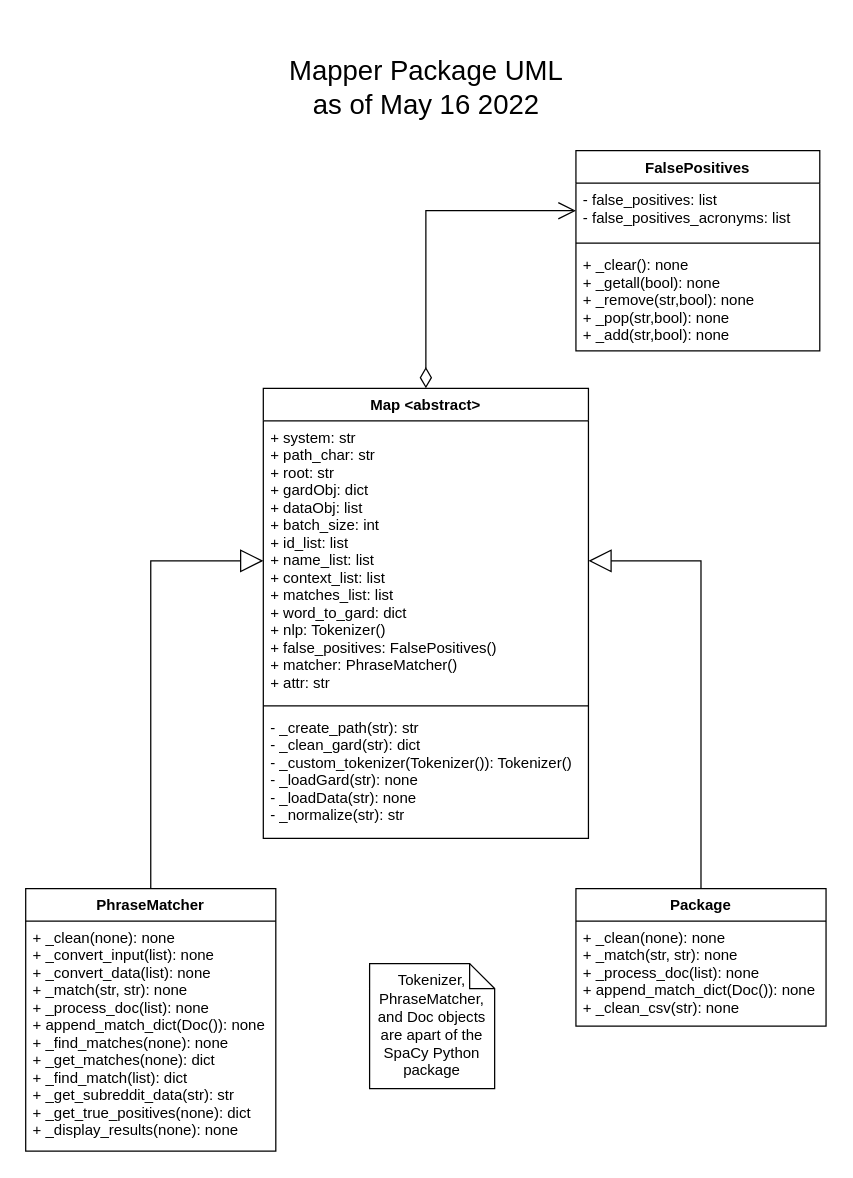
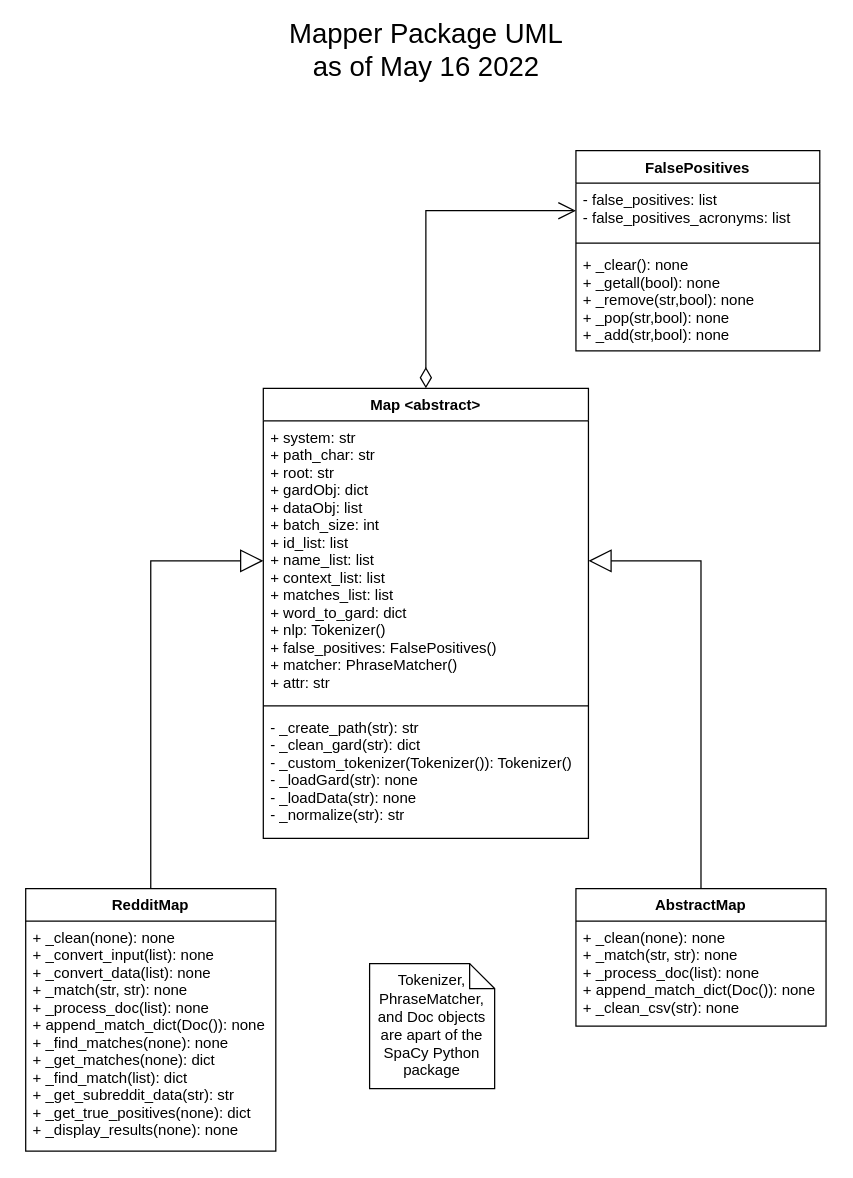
(426, 88) -> (426, 51)
(150, 905) -> (150, 905)
(700, 905) -> (700, 905)
